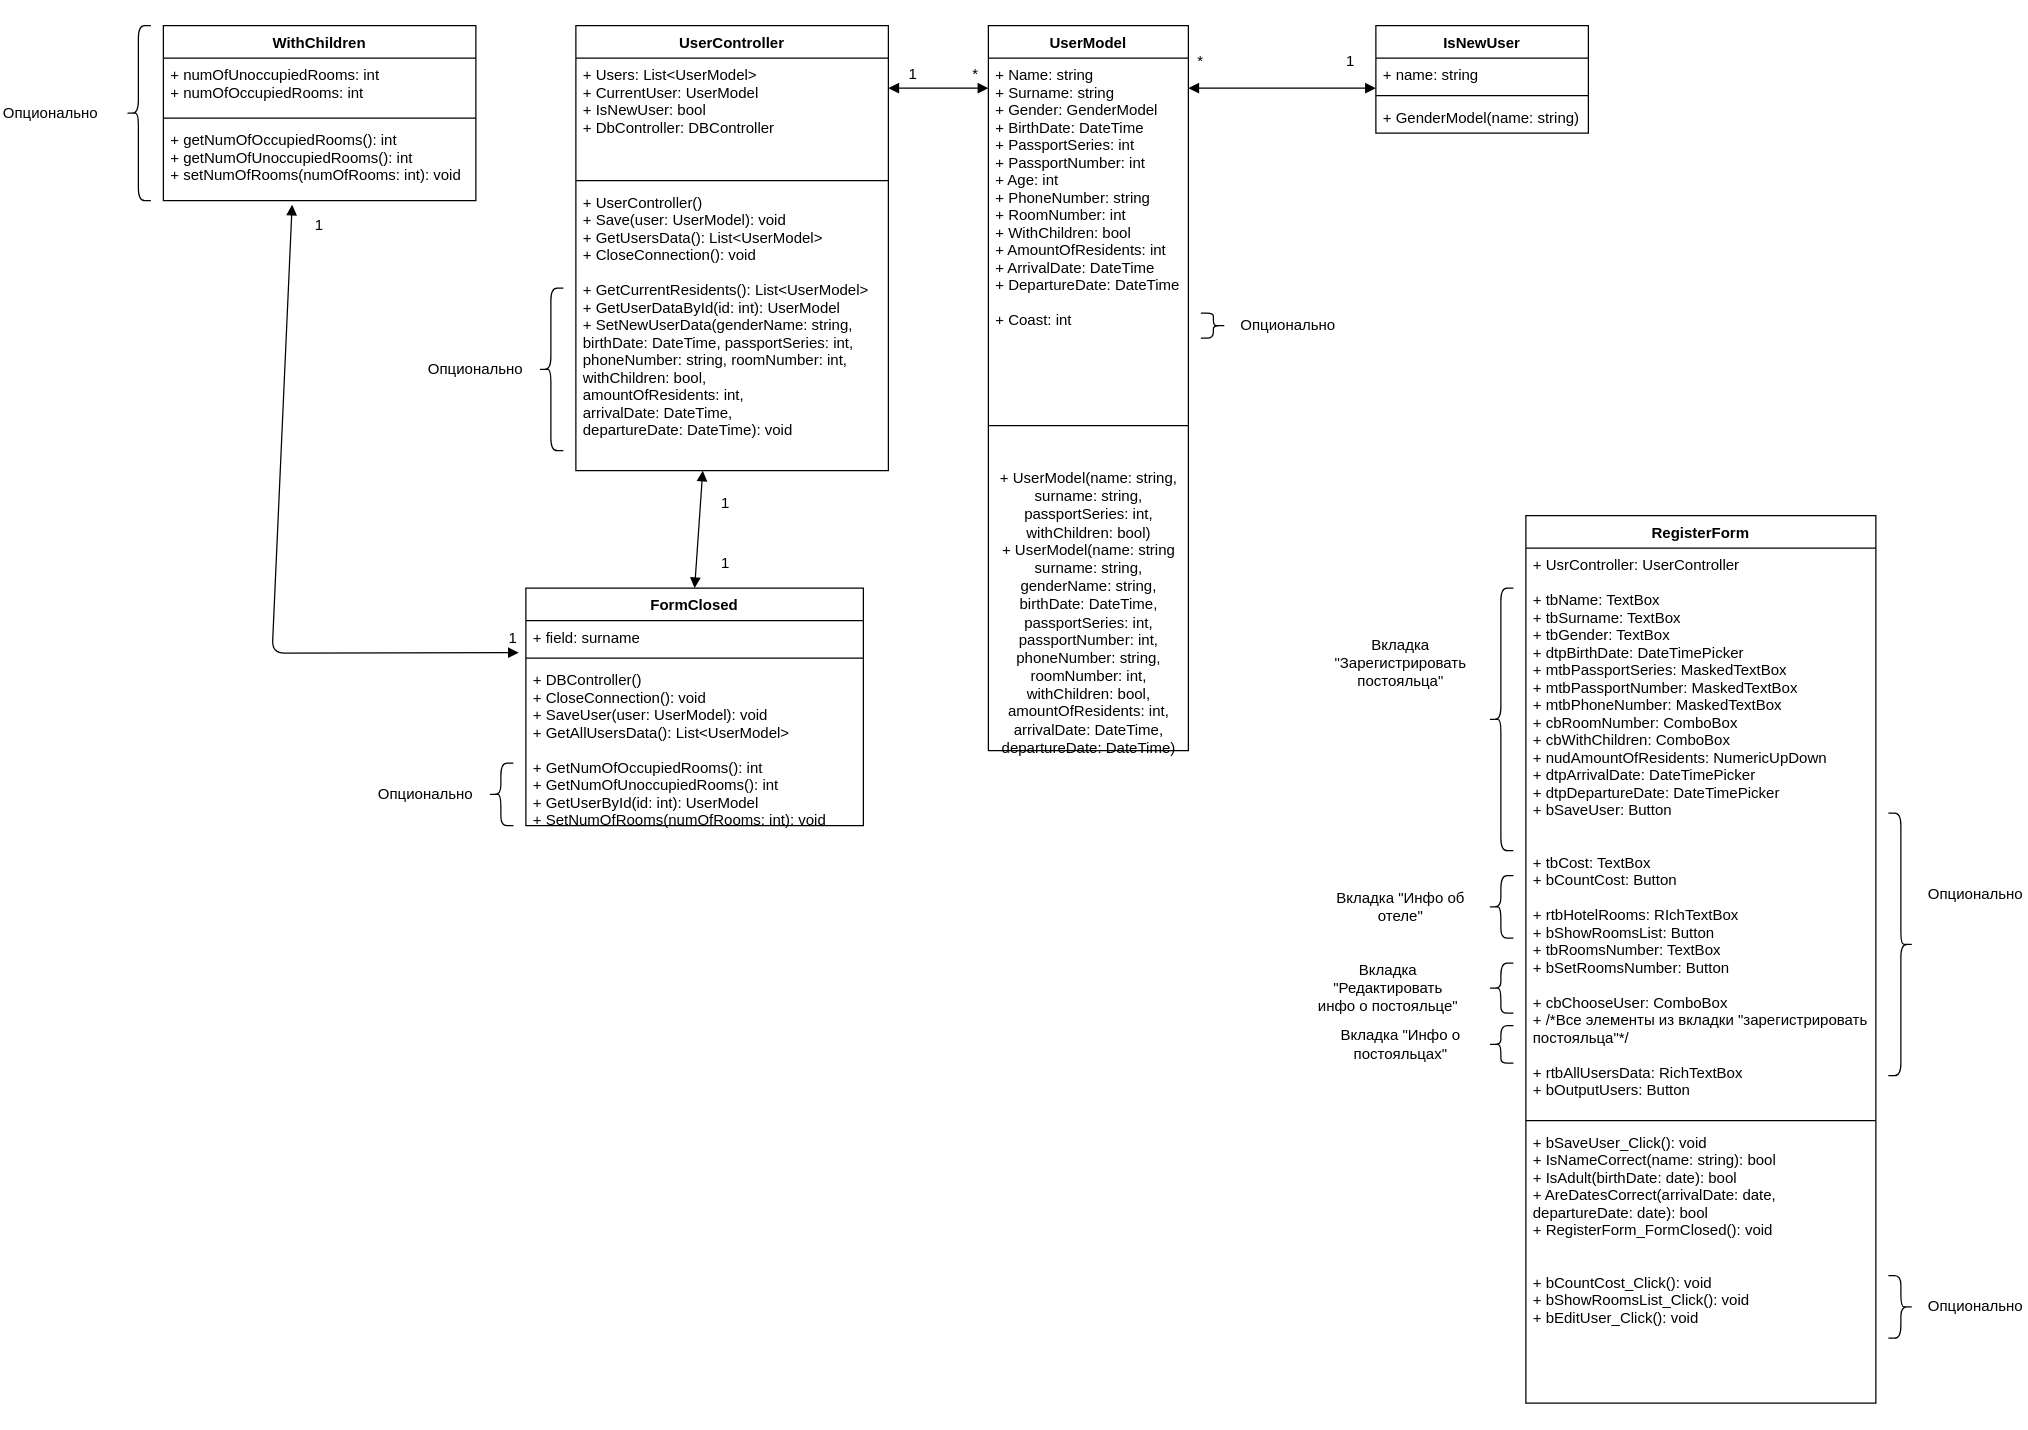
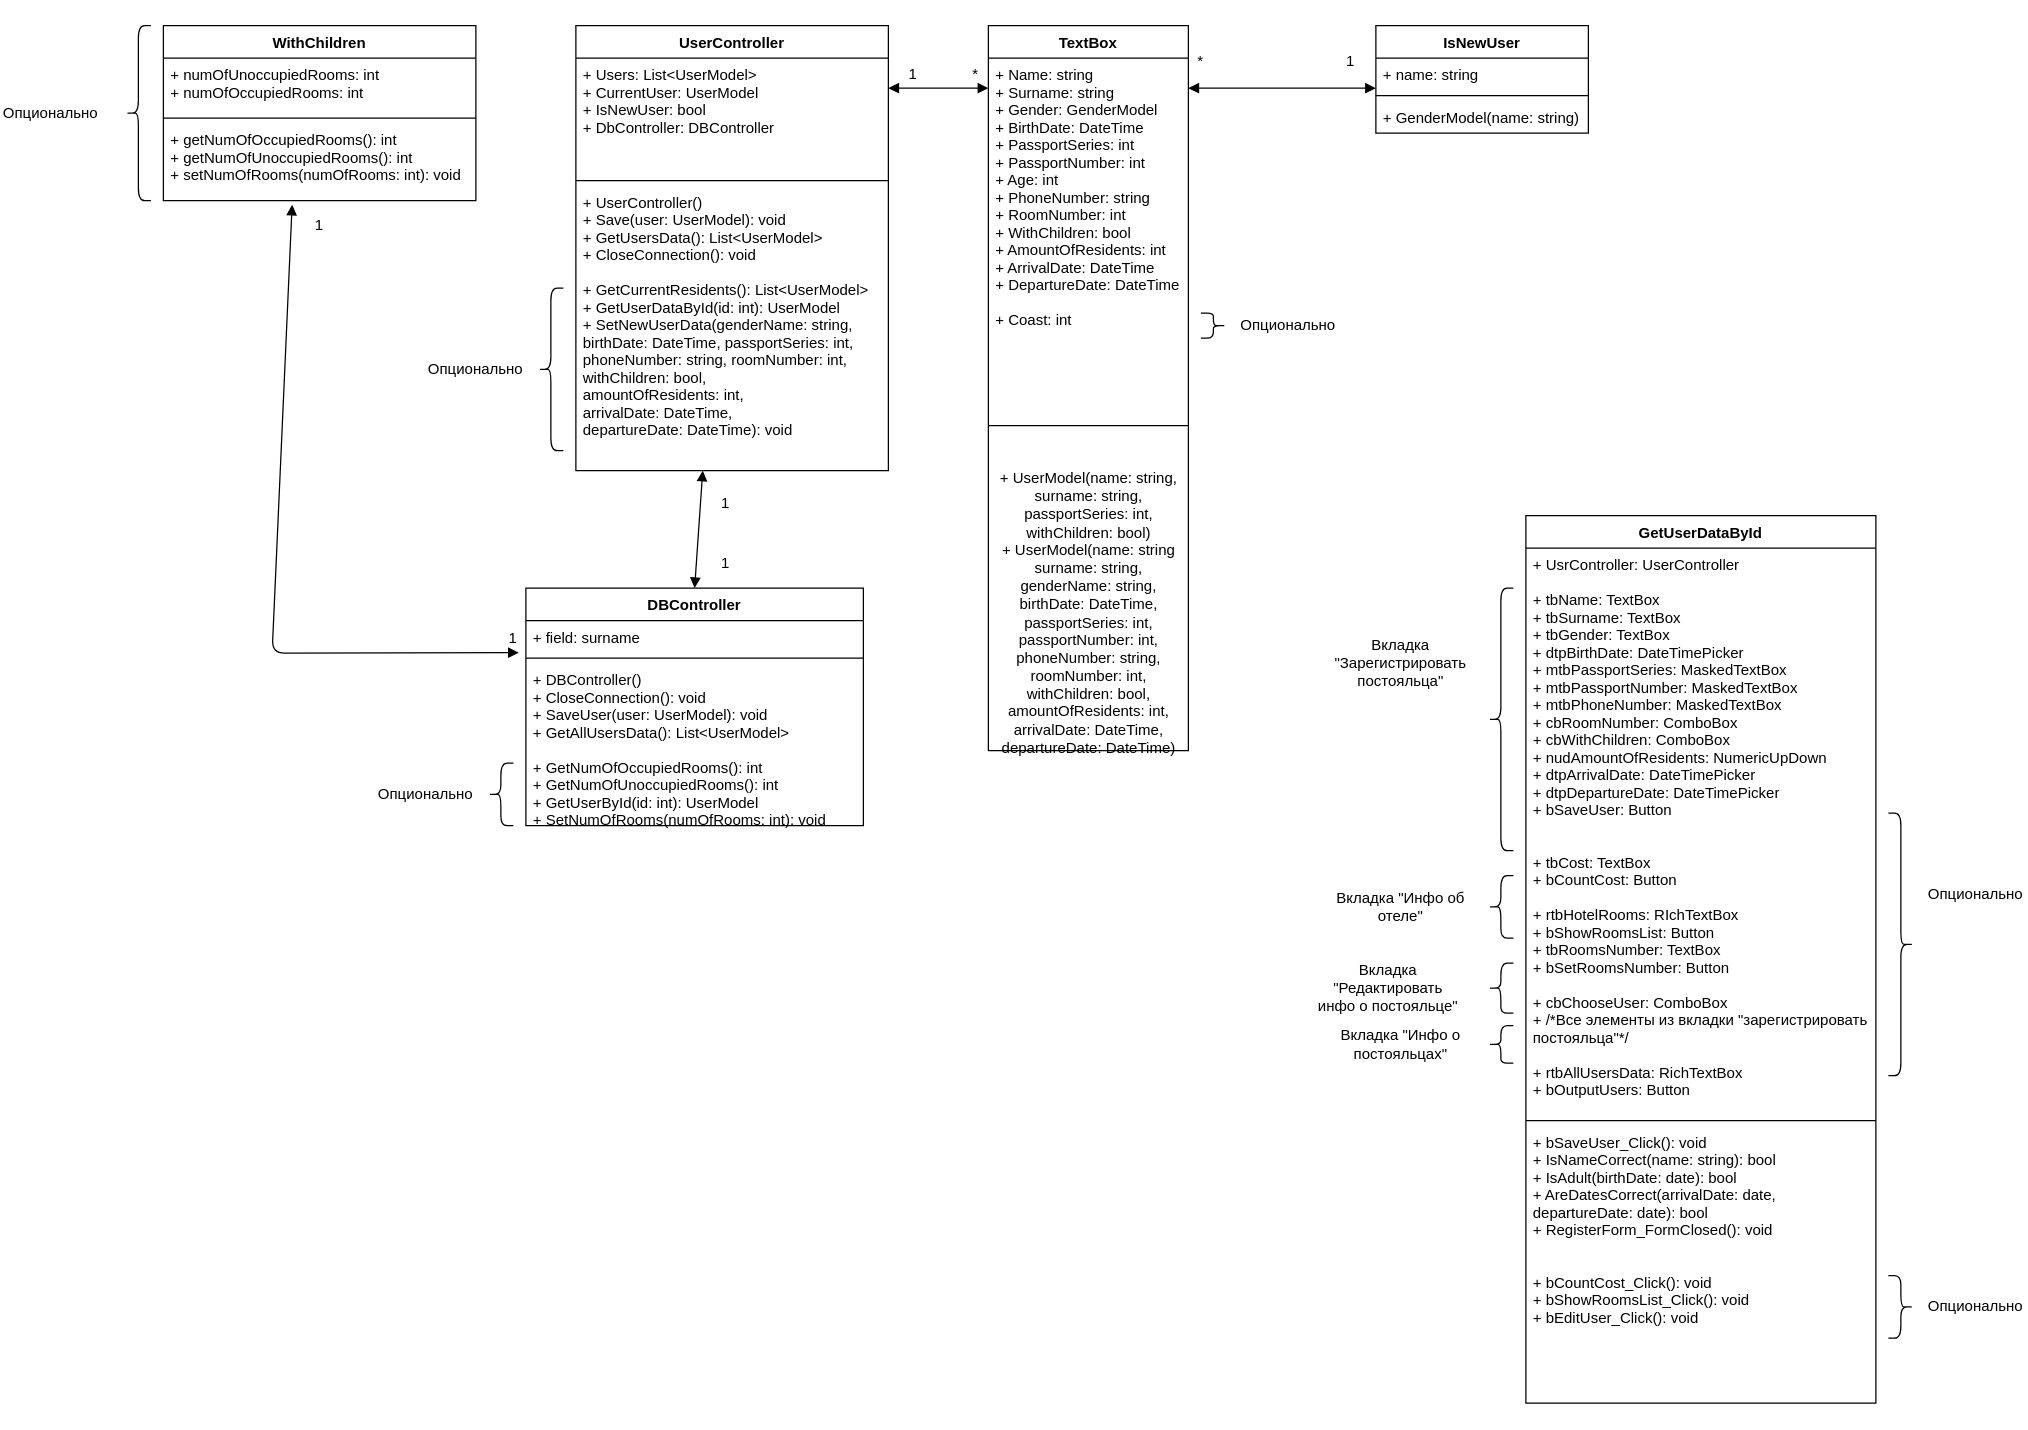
(1088, 43) -> (1088, 43)
(1700, 533) -> (1700, 533)
(694, 605) -> (694, 605)
